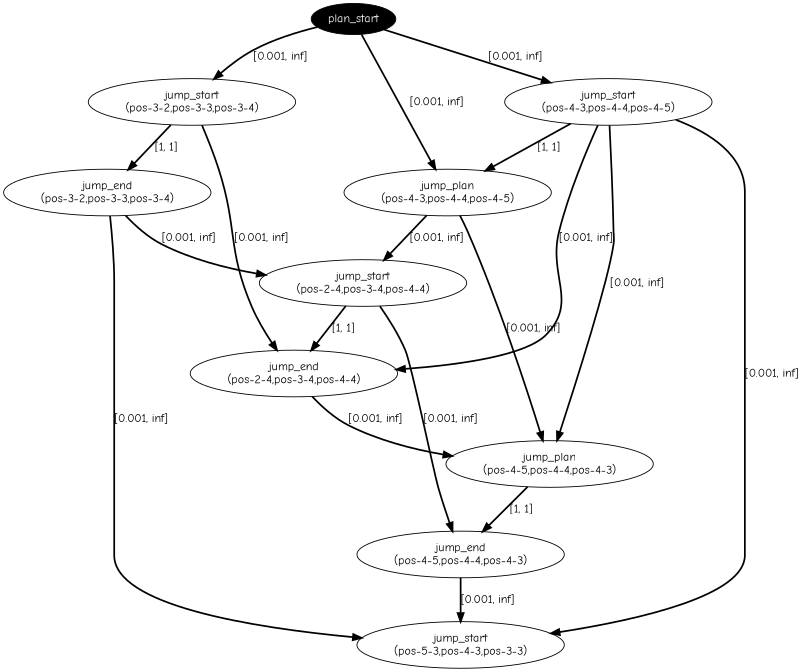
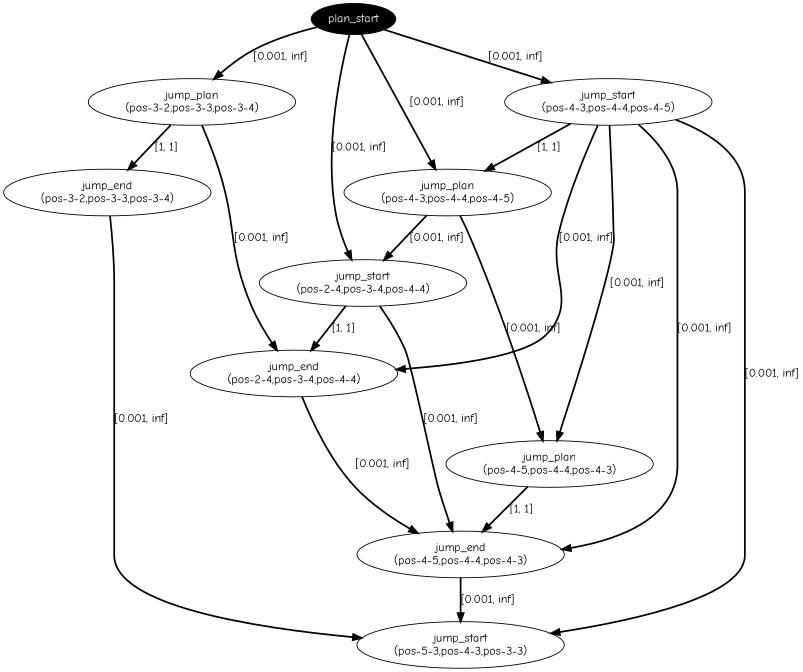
(192, 102) -> (192, 102)
(186, 255) -> (332, 143)
none -> (677, 362)
(373, 436) -> (344, 473)
